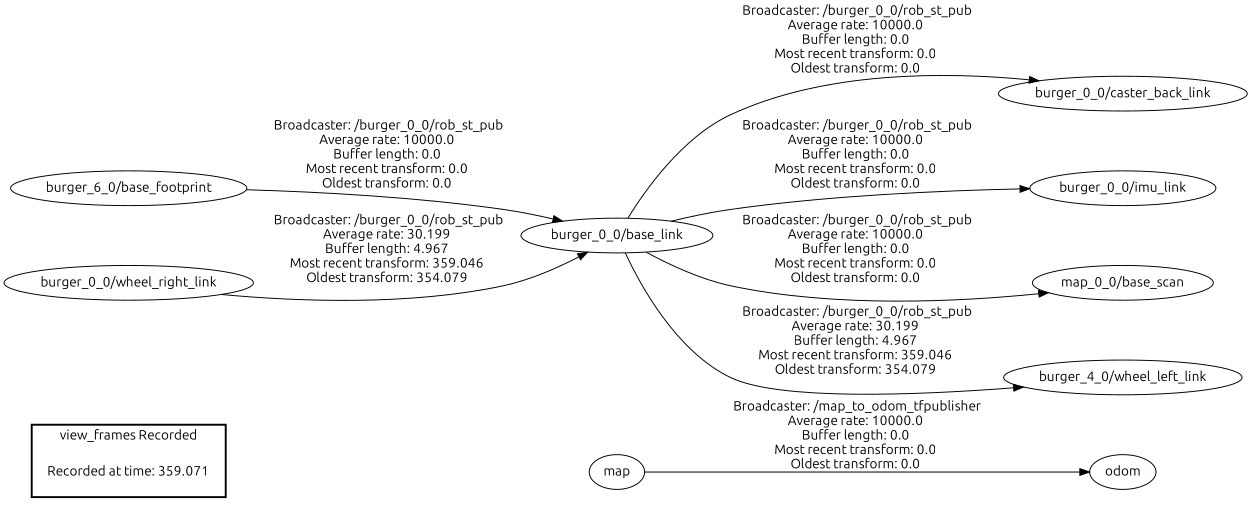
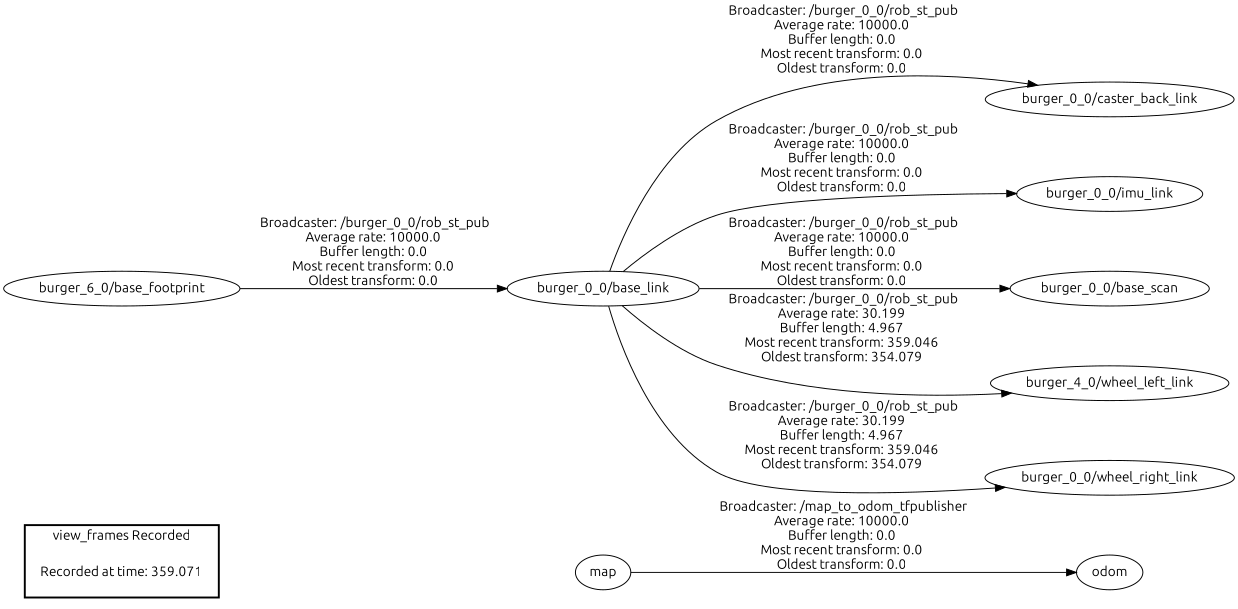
(1123, 283) -> (1110, 289)
(403, 299) -> (754, 484)
